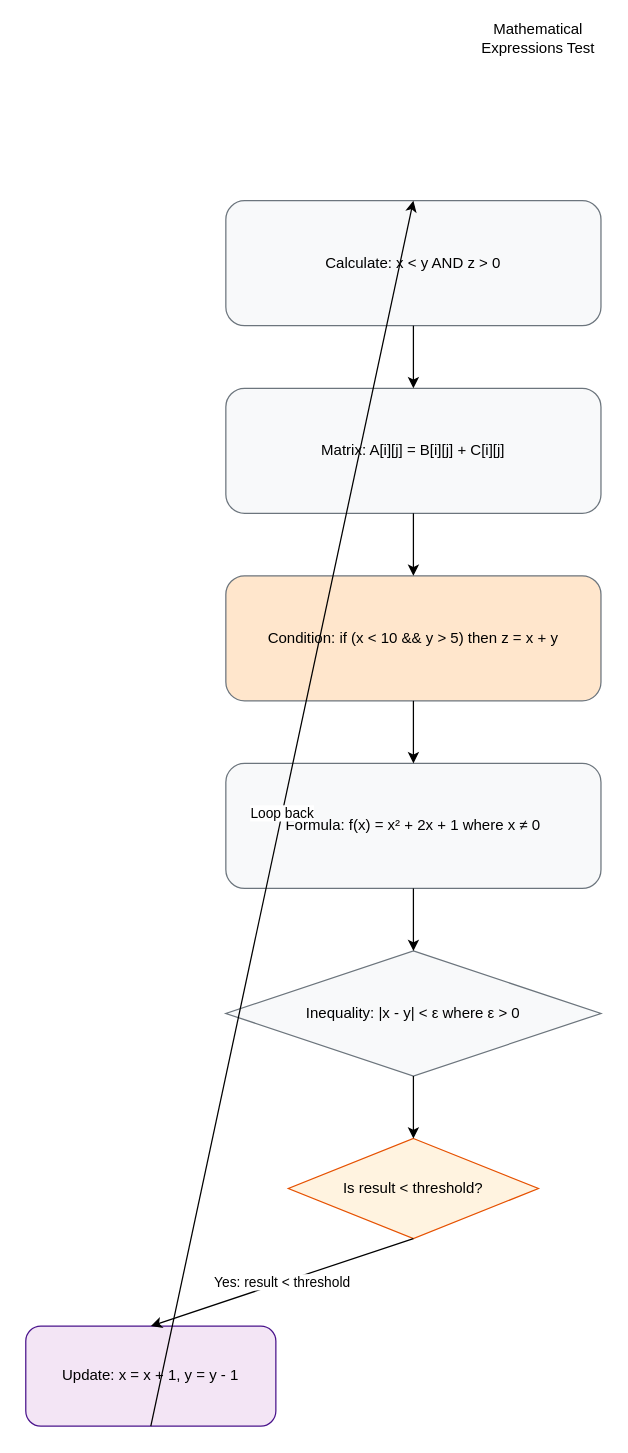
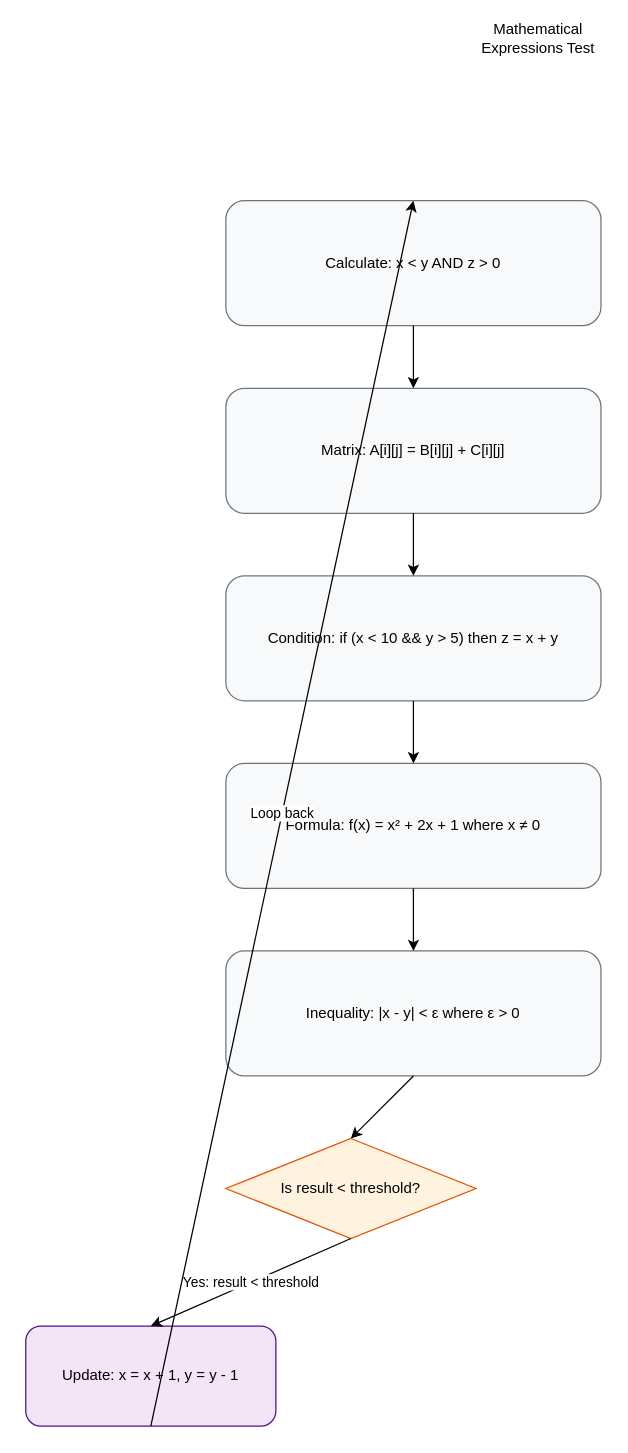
(413, 638) -> (413, 638)
(413, 1013) -> (413, 1013)
(413, 1188) -> (351, 1188)
